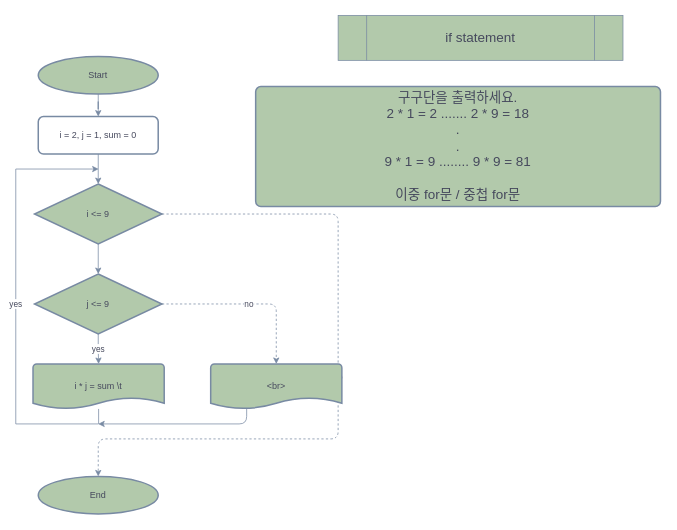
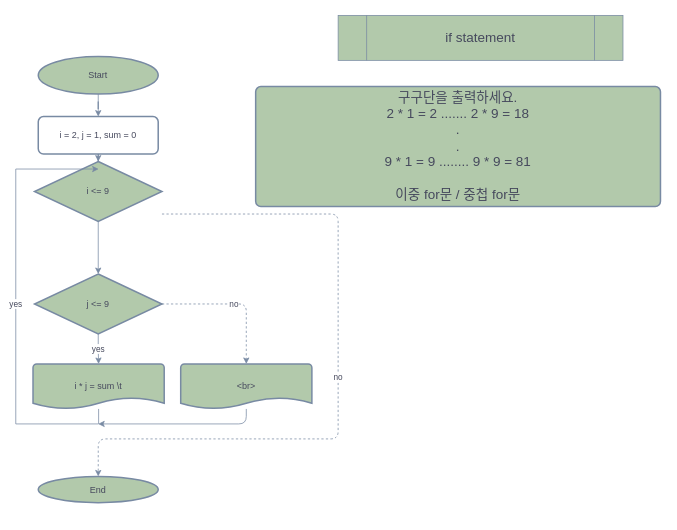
(98, 214) -> (98, 192)
(276, 387) -> (246, 387)
(98, 495) -> (98, 490)
